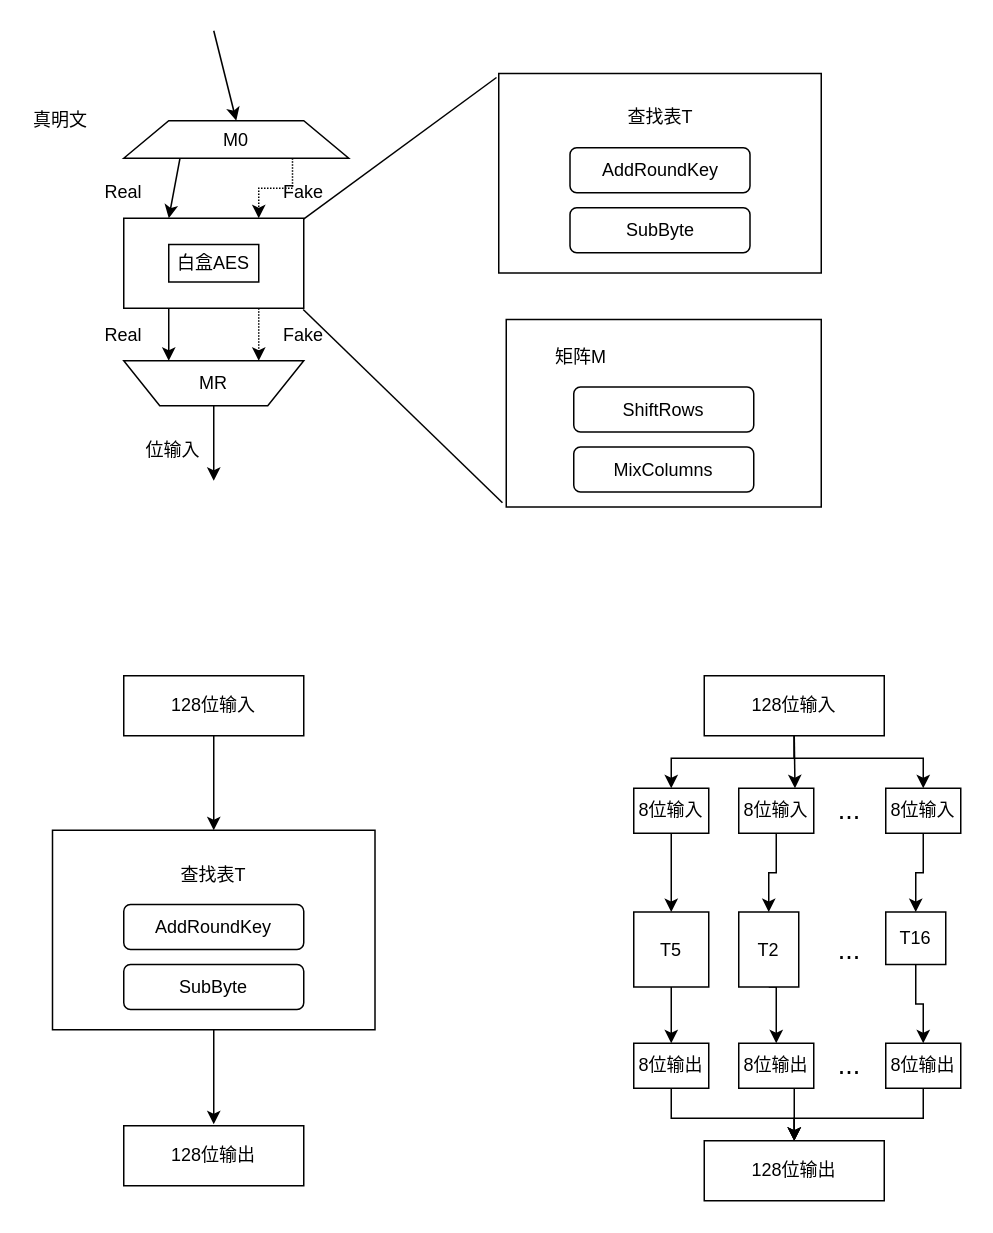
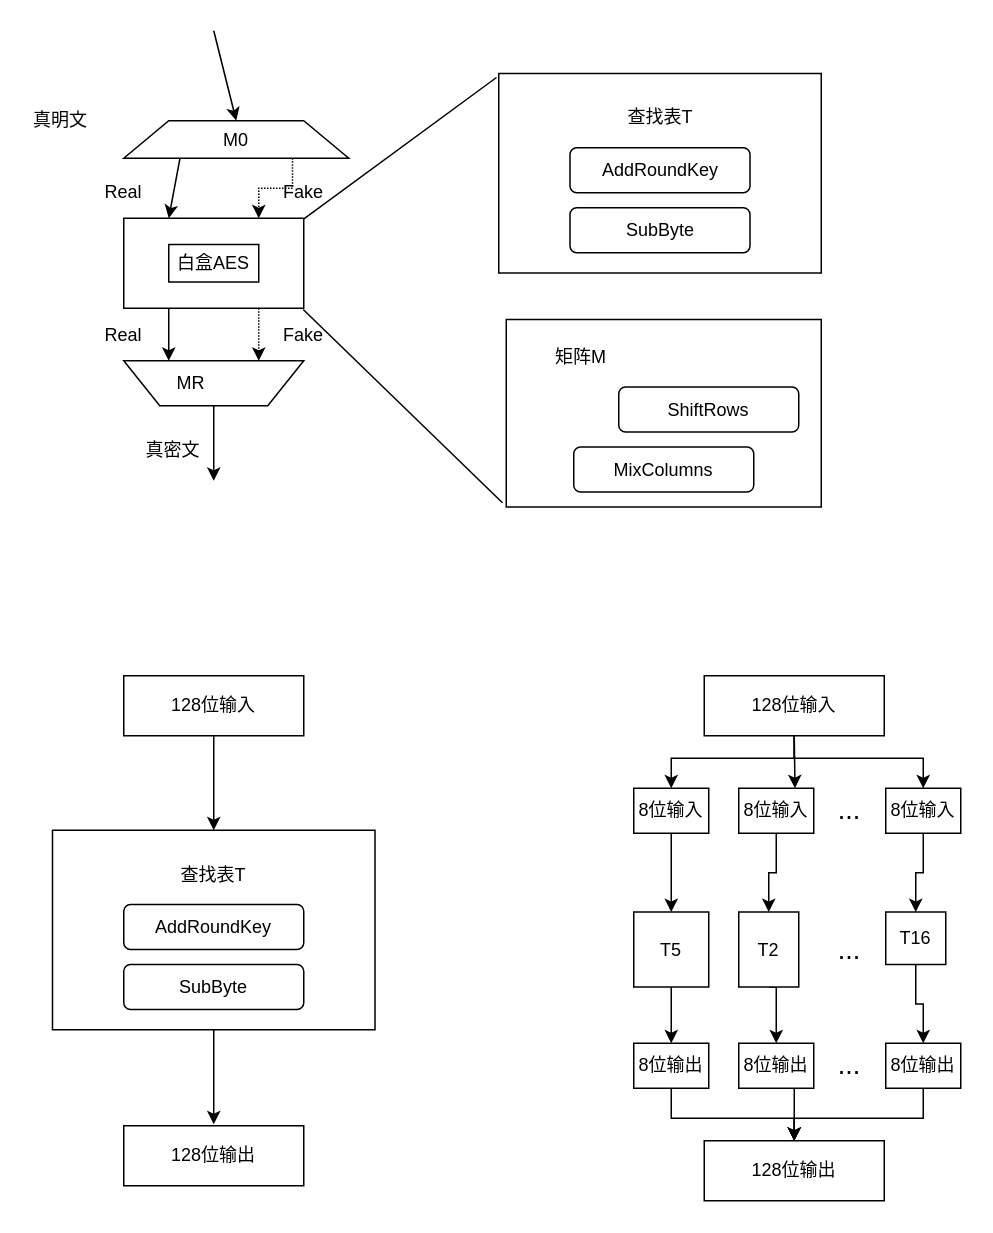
(214, 383) -> (191, 383)
(664, 410) -> (709, 410)
(173, 451) -> (173, 451)
